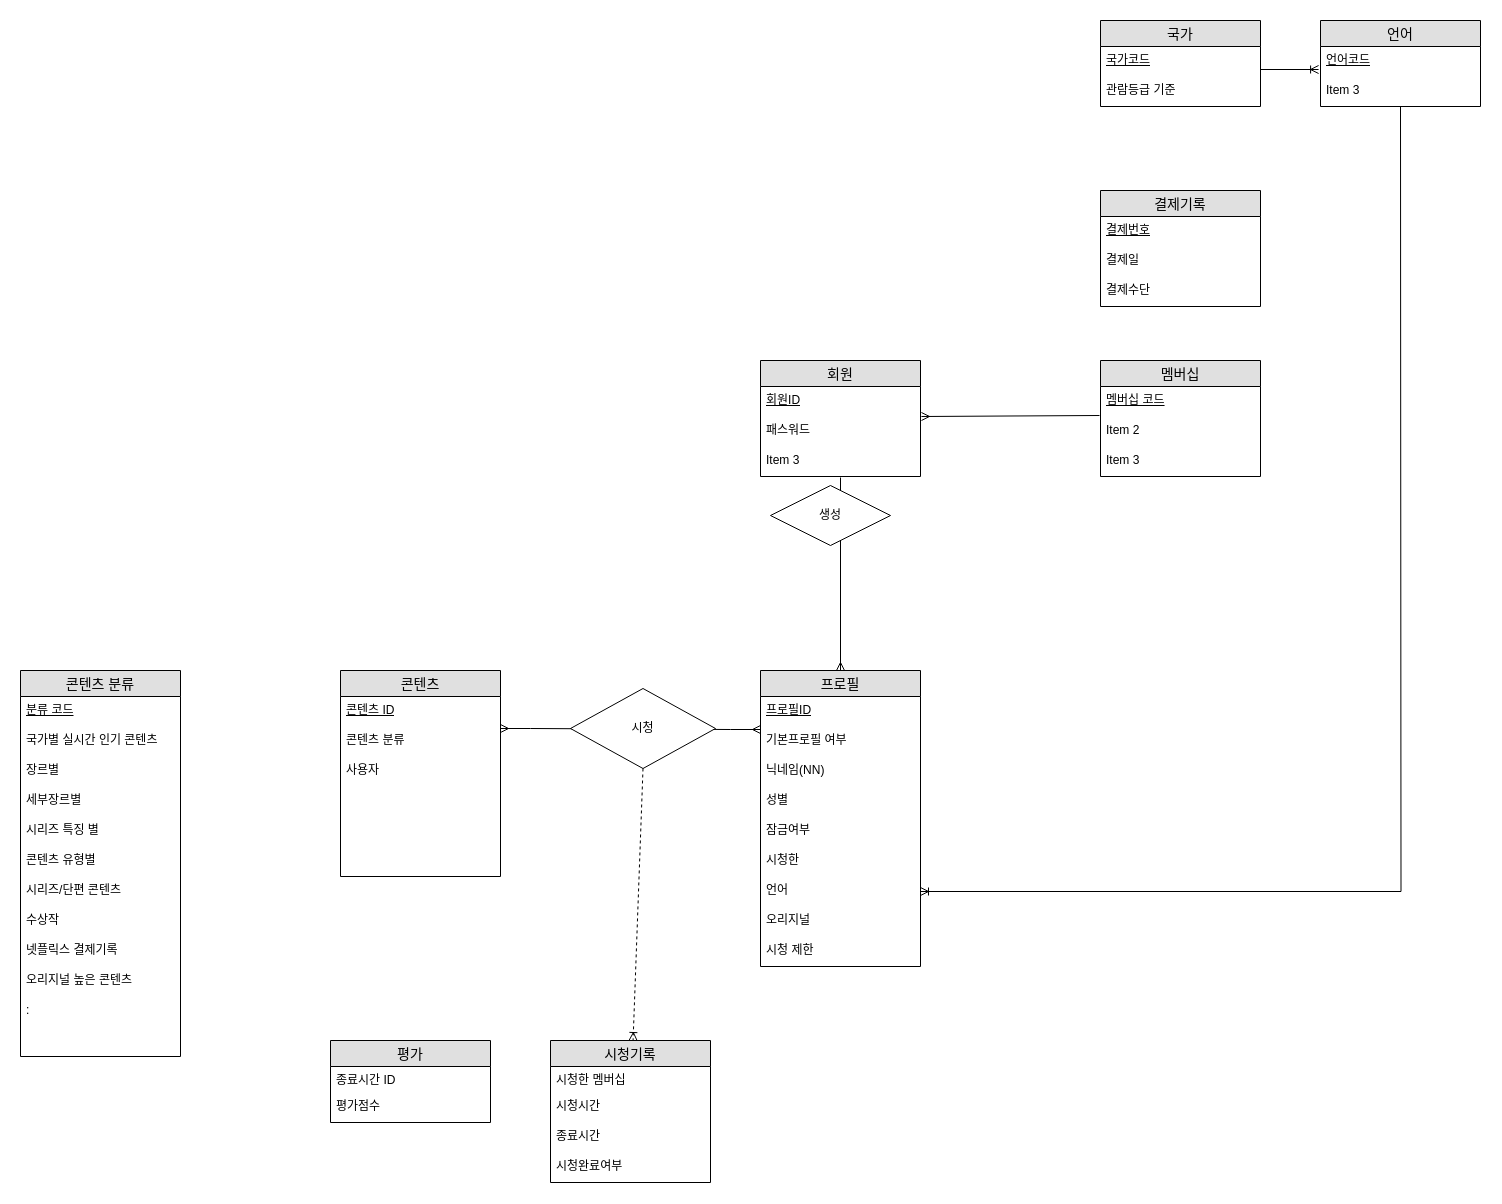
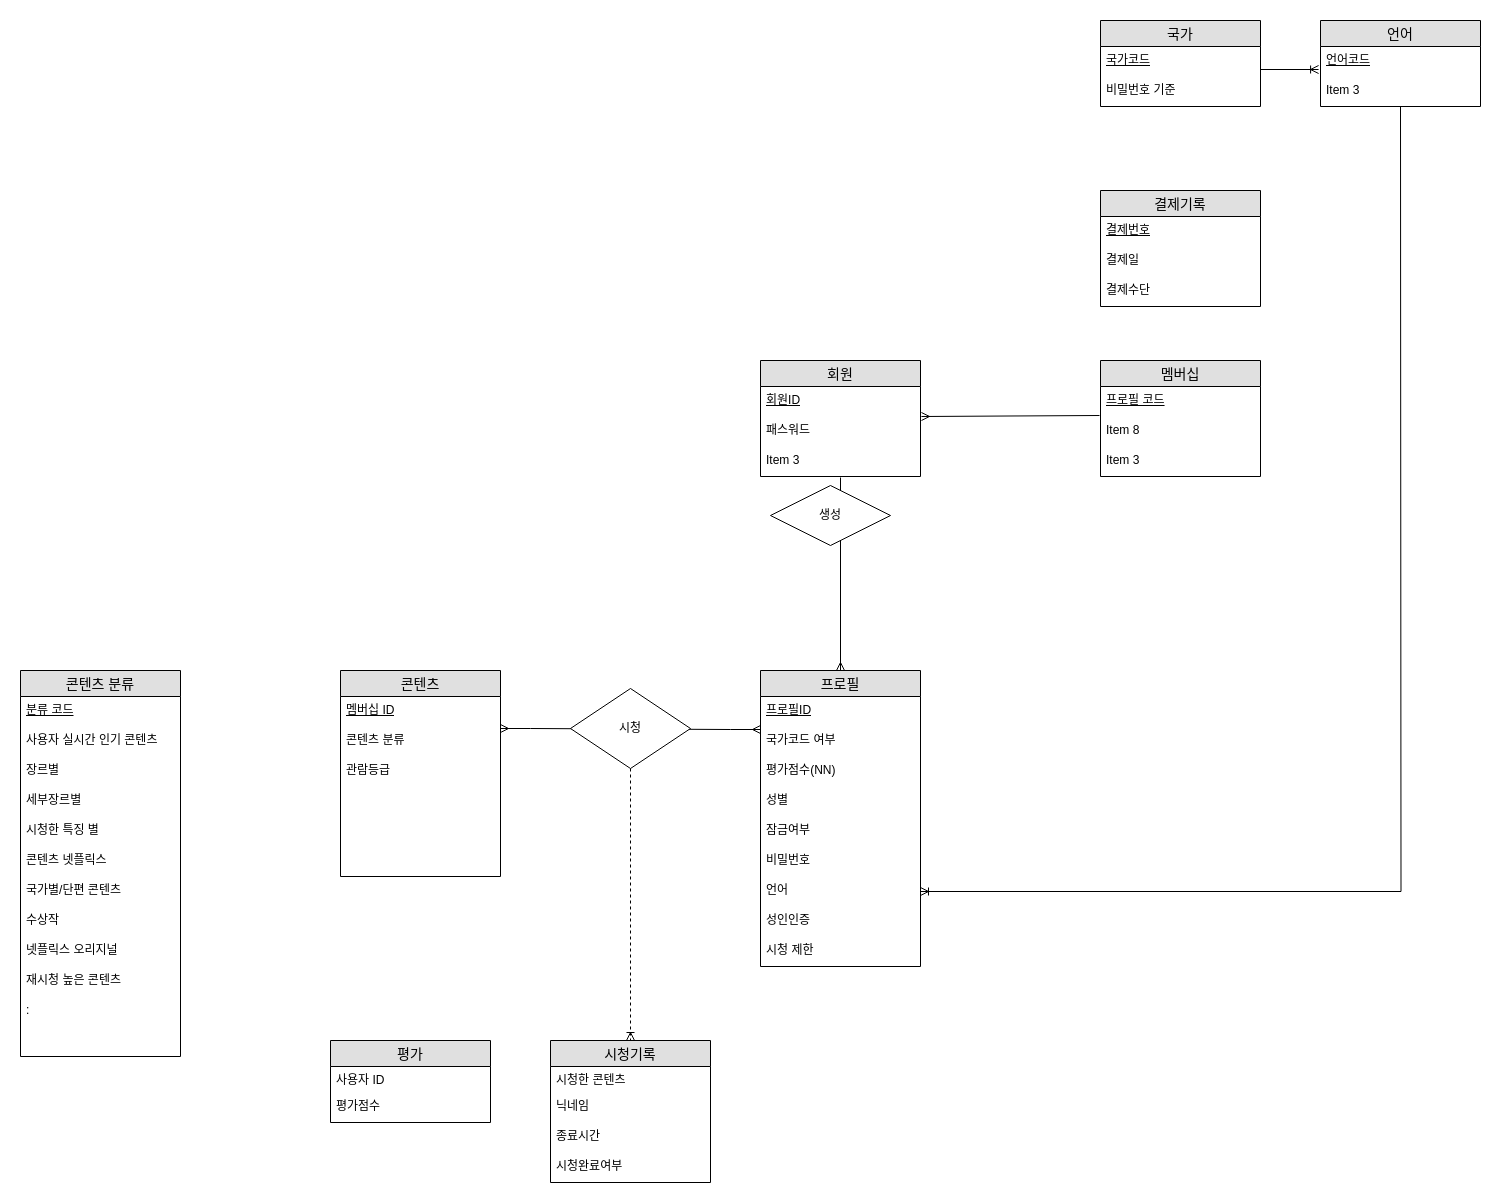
(1144, 91) -> (1144, 91)
(1138, 401) -> (1138, 401)
(1125, 431) -> (1125, 431)
(373, 711) -> (373, 711)
(643, 729) -> (631, 729)
(98, 741) -> (98, 741)
(810, 741) -> (804, 741)
(365, 771) -> (371, 771)
(798, 771) -> (804, 771)
(66, 831) -> (66, 831)
(64, 861) -> (70, 861)
(785, 861) -> (791, 861)
(80, 891) -> (80, 891)
(791, 921) -> (791, 921)
(76, 951) -> (76, 951)
(84, 981) -> (78, 981)
(369, 1081) -> (363, 1081)
(594, 1081) -> (594, 1081)
(581, 1107) -> (575, 1107)
